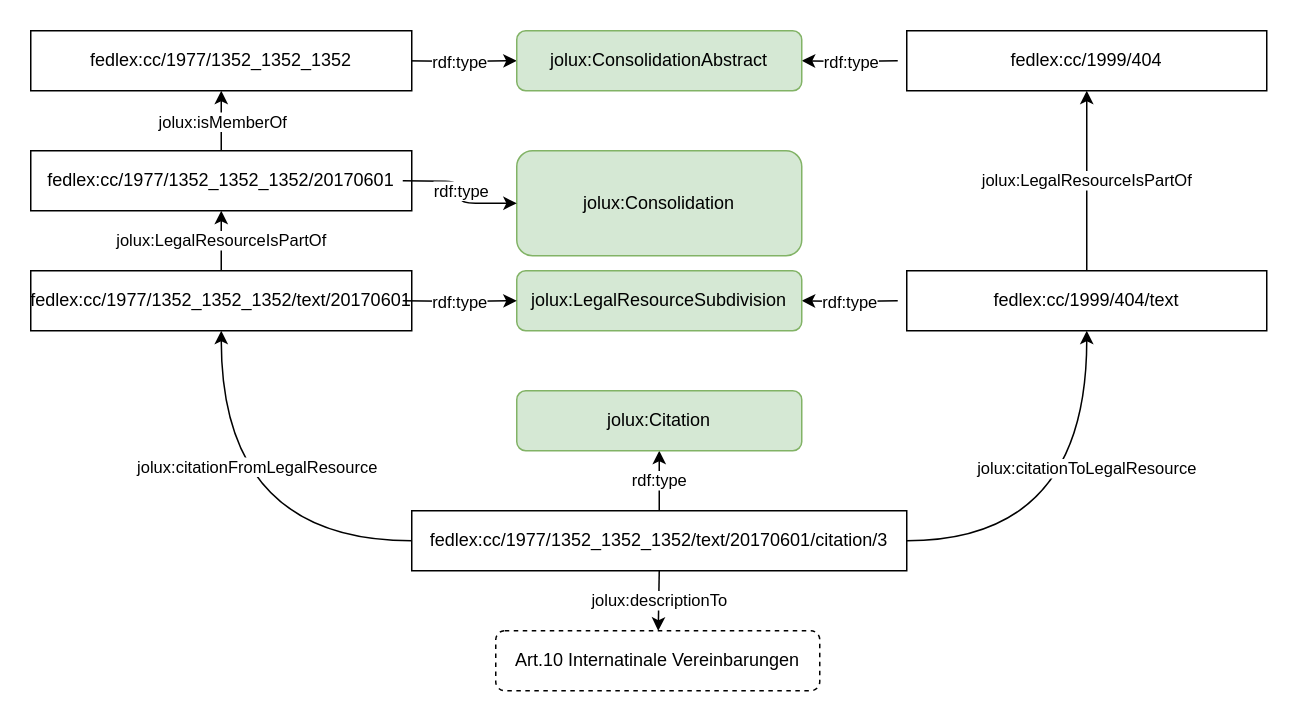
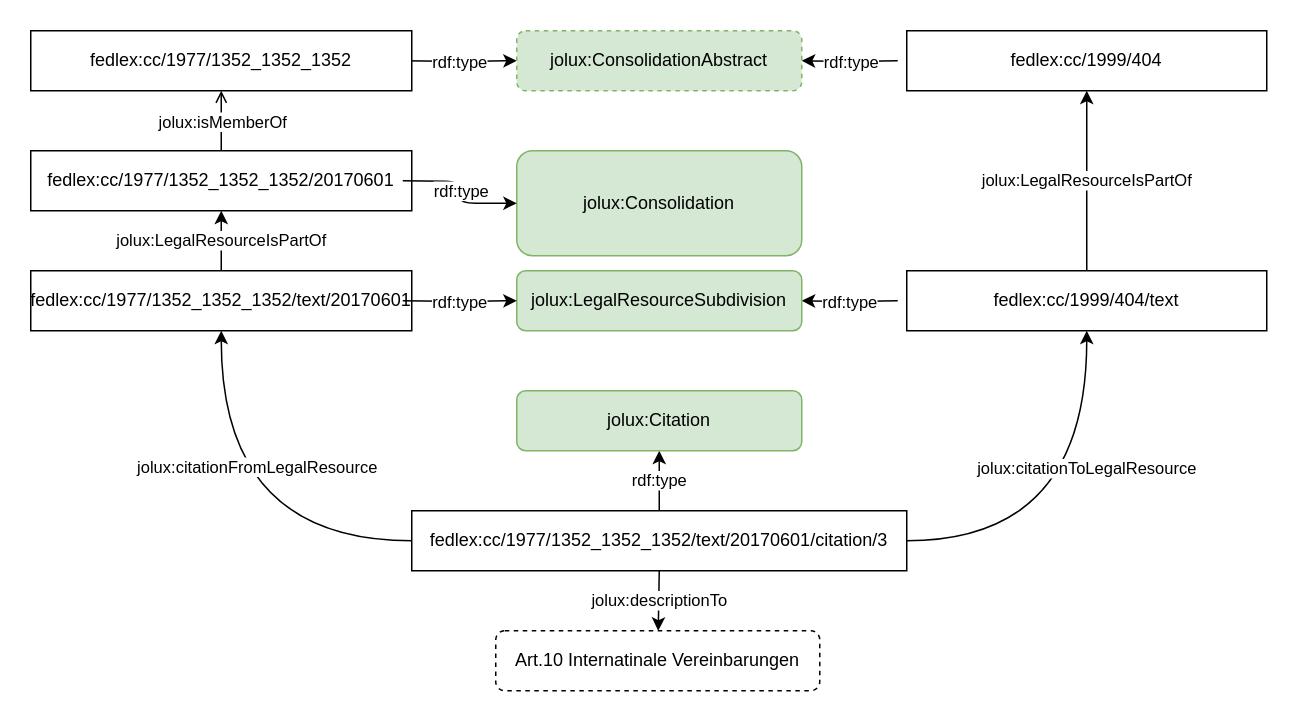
(659, 61) -> (659, 61)
(221, 102) -> (221, 99)
